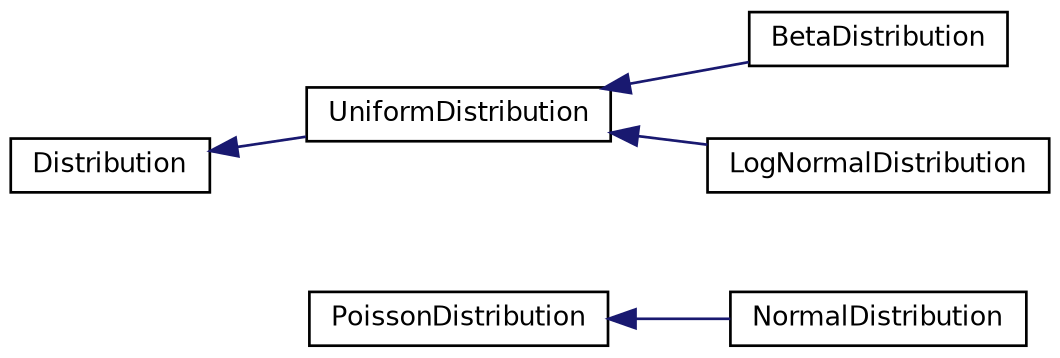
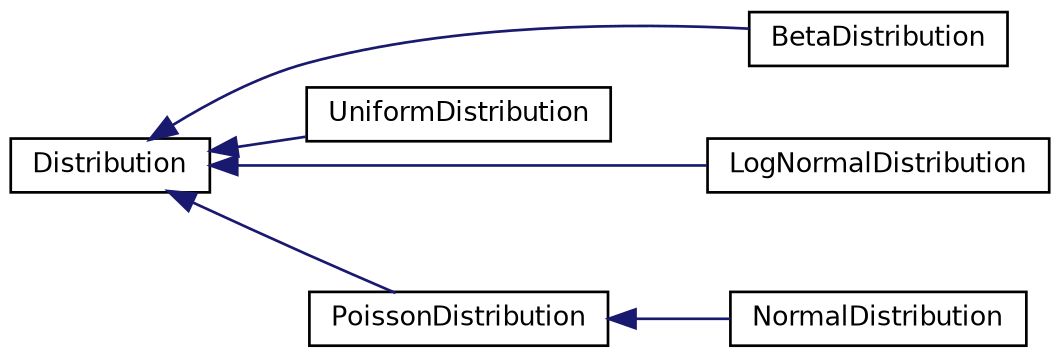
(689, 73) -> (453, 36)
(673, 140) -> (472, 165)
none -> (294, 249)
